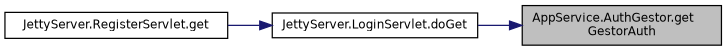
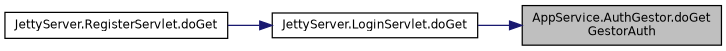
(116, 25) -> (116, 25)
(622, 25) -> (622, 25)
